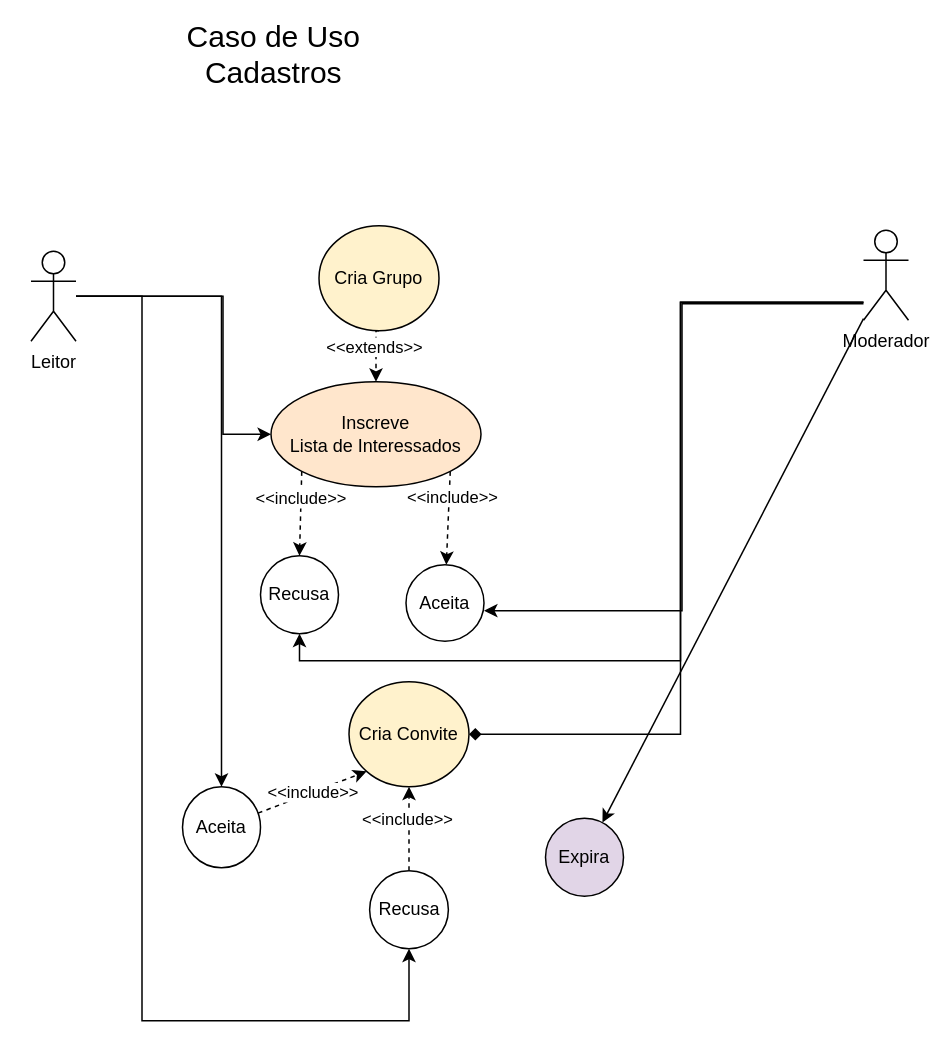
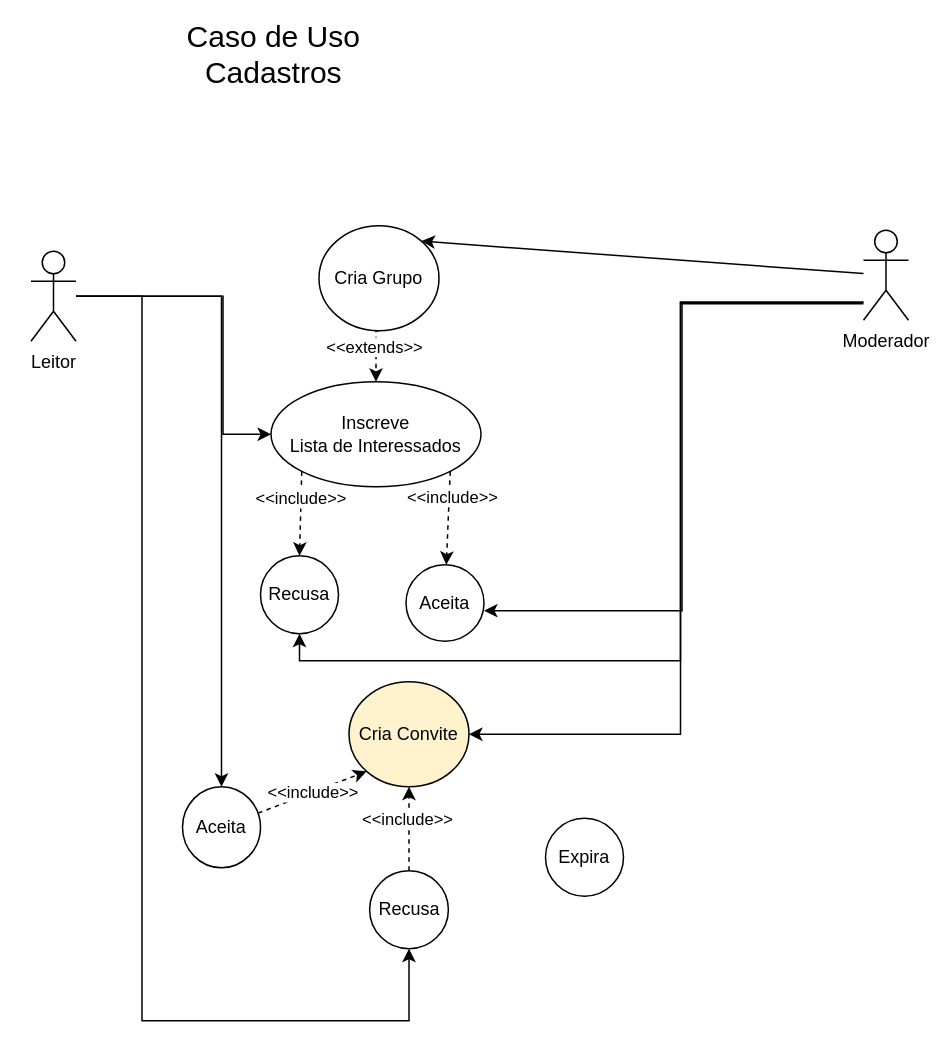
(379, 278) -> (379, 278)
(376, 434) -> (376, 434)
(772, 494) -> (647, 258)
(481, 734) -> (480, 734)
(584, 857) -> (584, 857)
